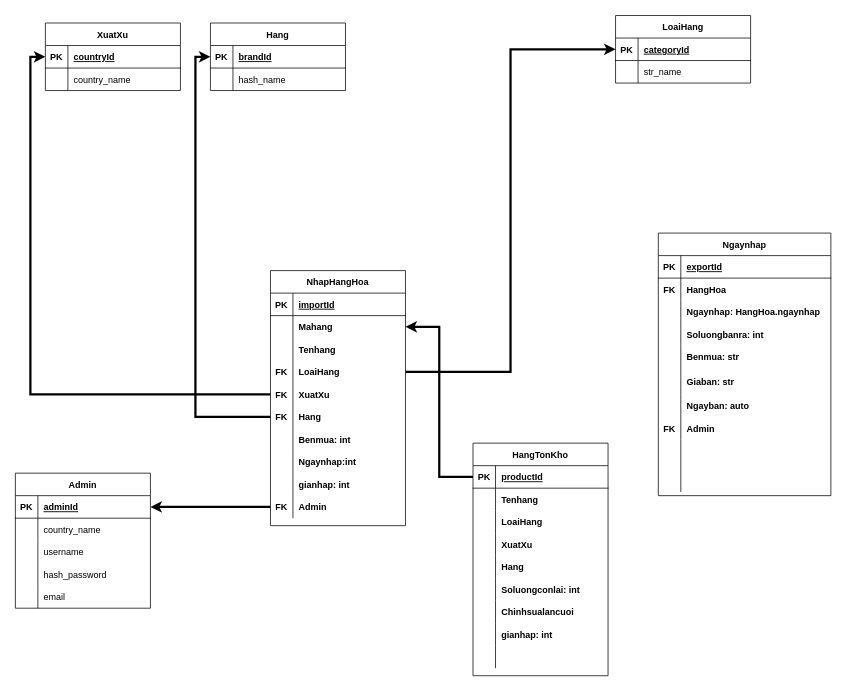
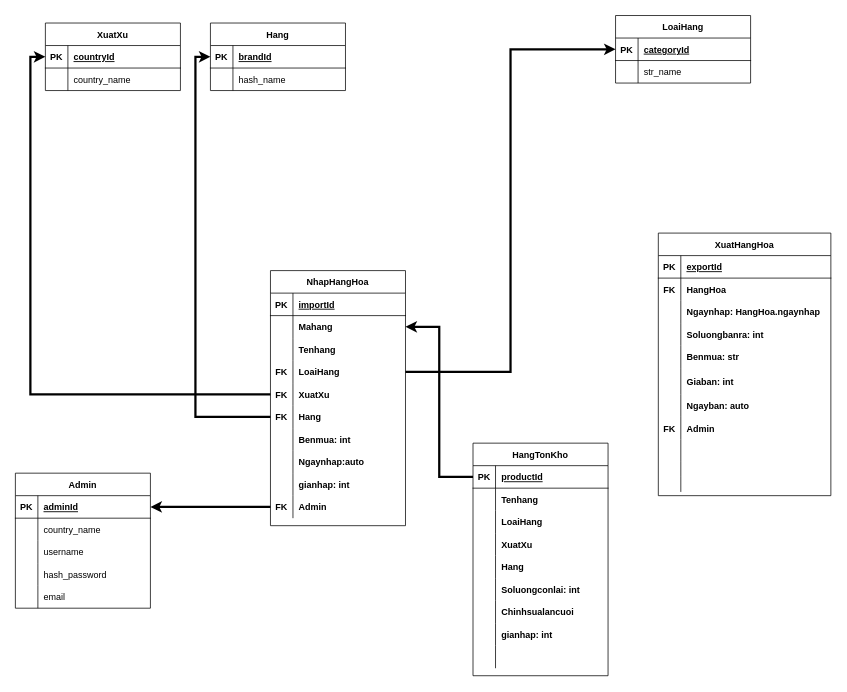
(744, 245) -> (744, 245)
(710, 381) -> (709, 381)
(326, 462) -> (330, 462)
